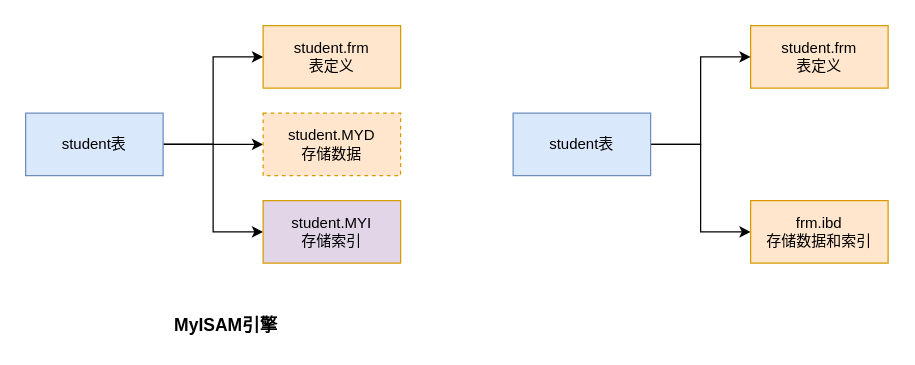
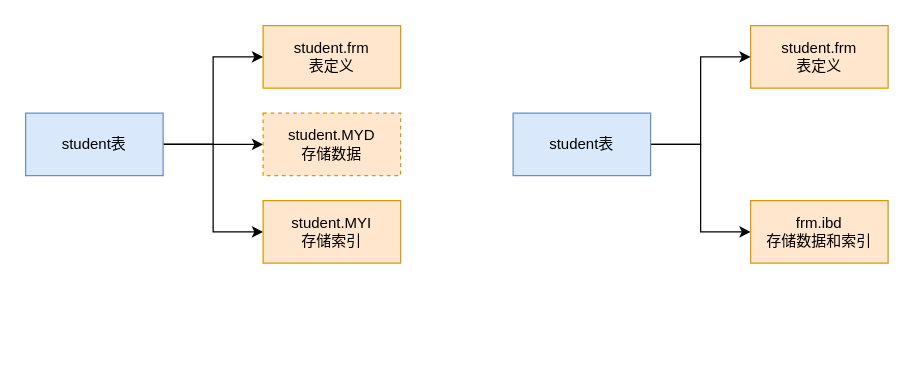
(332, 232) -> (332, 232)
(226, 326) -> none
